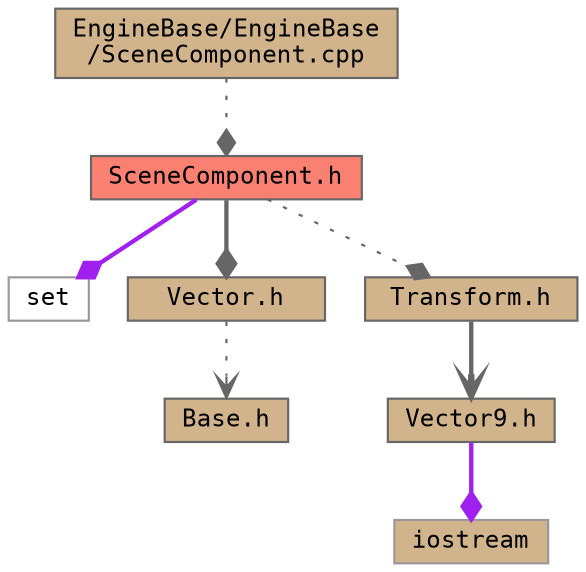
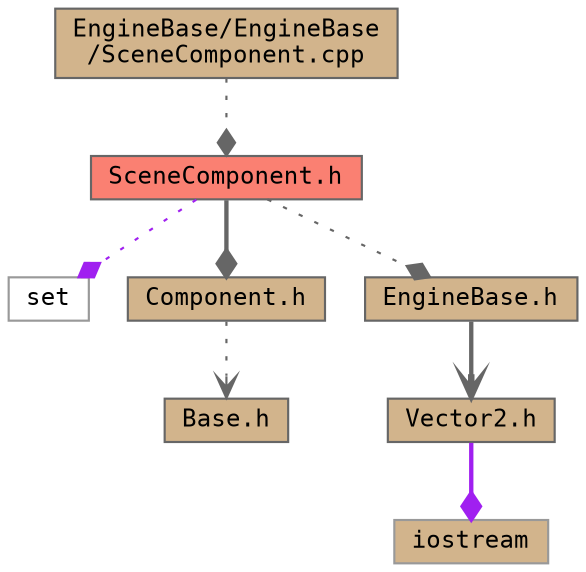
(148, 231) -> (148, 231)
(226, 299) -> (226, 299)
(471, 299) -> (471, 299)
(471, 420) -> (471, 420)
